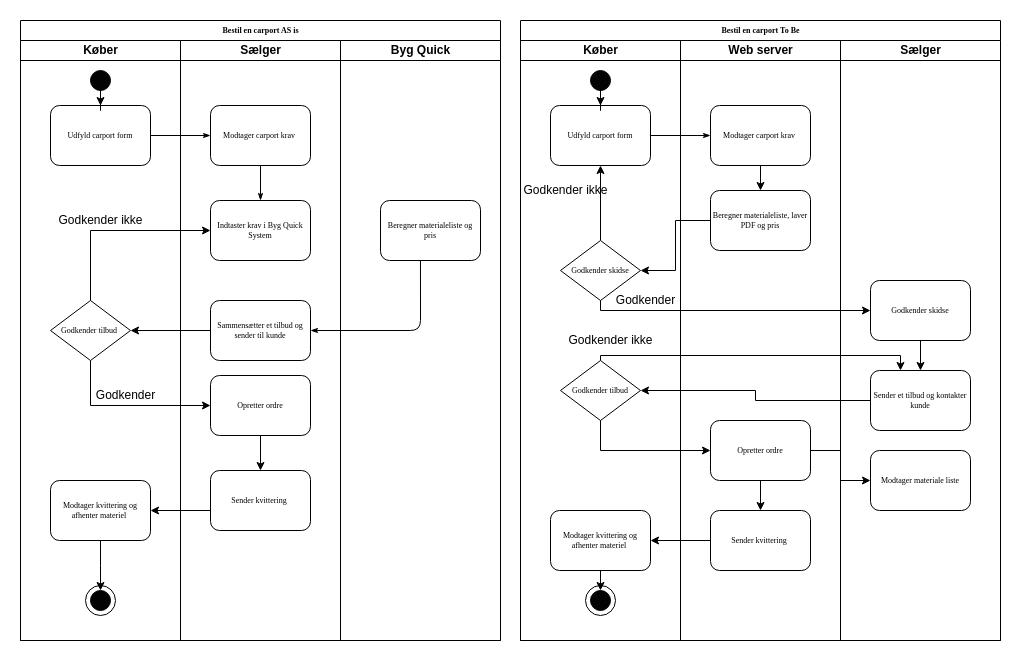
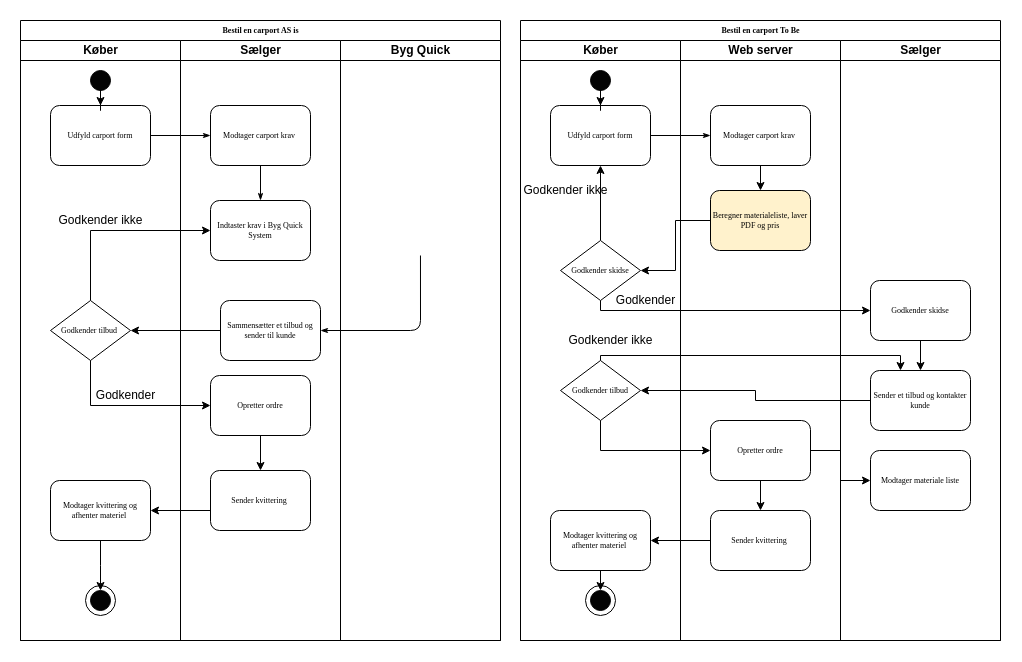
(761, 221) -> (761, 221)
(431, 231) -> none
(261, 331) -> (271, 331)
